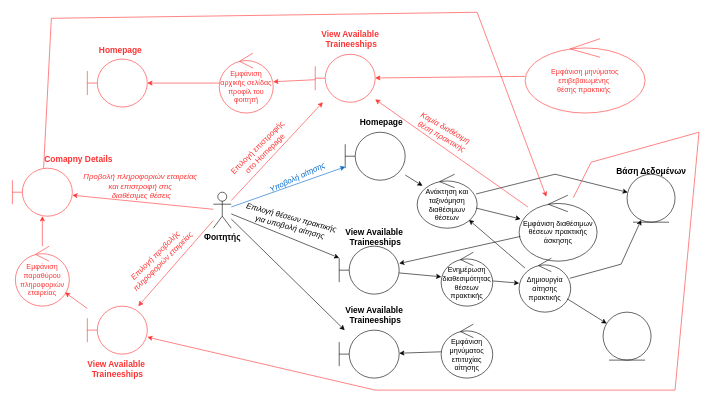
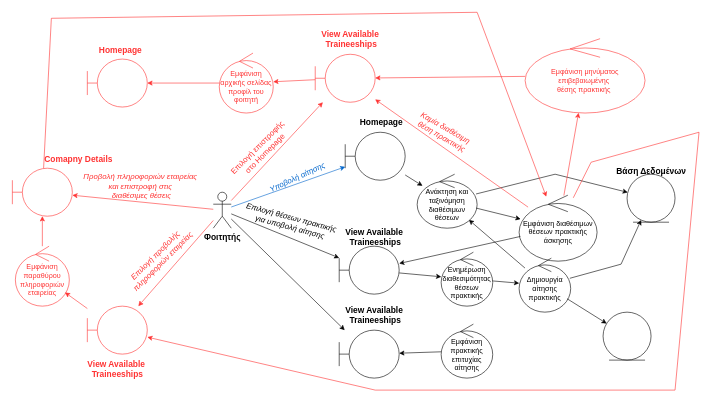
none -> (571, 155)
(467, 355) -> (467, 355)
